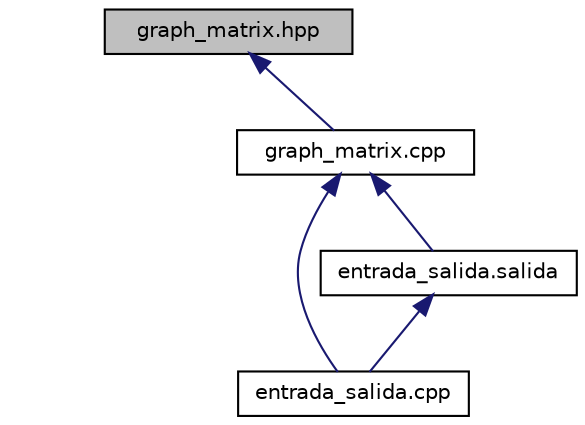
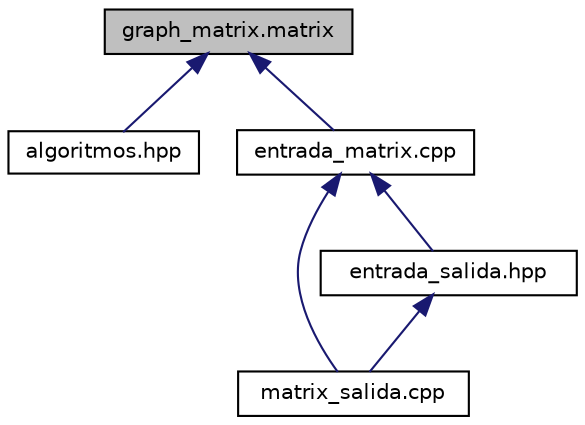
(229, 32) -> (229, 32)
none -> (104, 152)
(356, 152) -> (356, 152)
(449, 273) -> (449, 273)
(353, 394) -> (353, 394)
